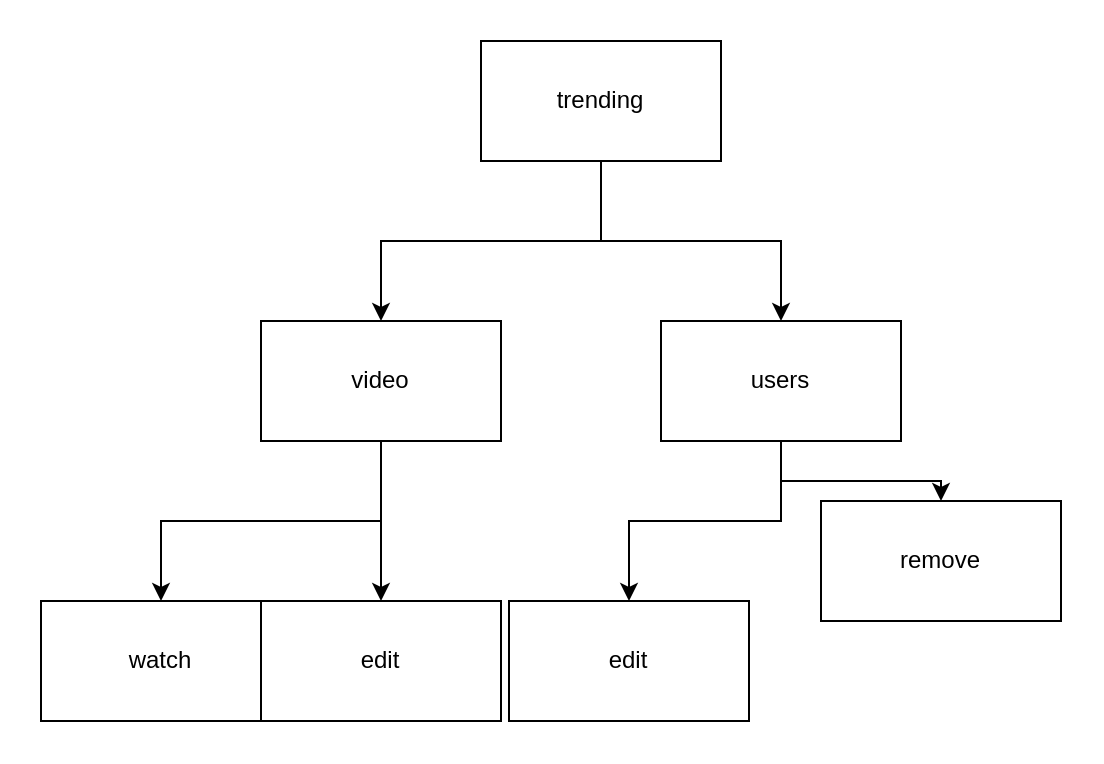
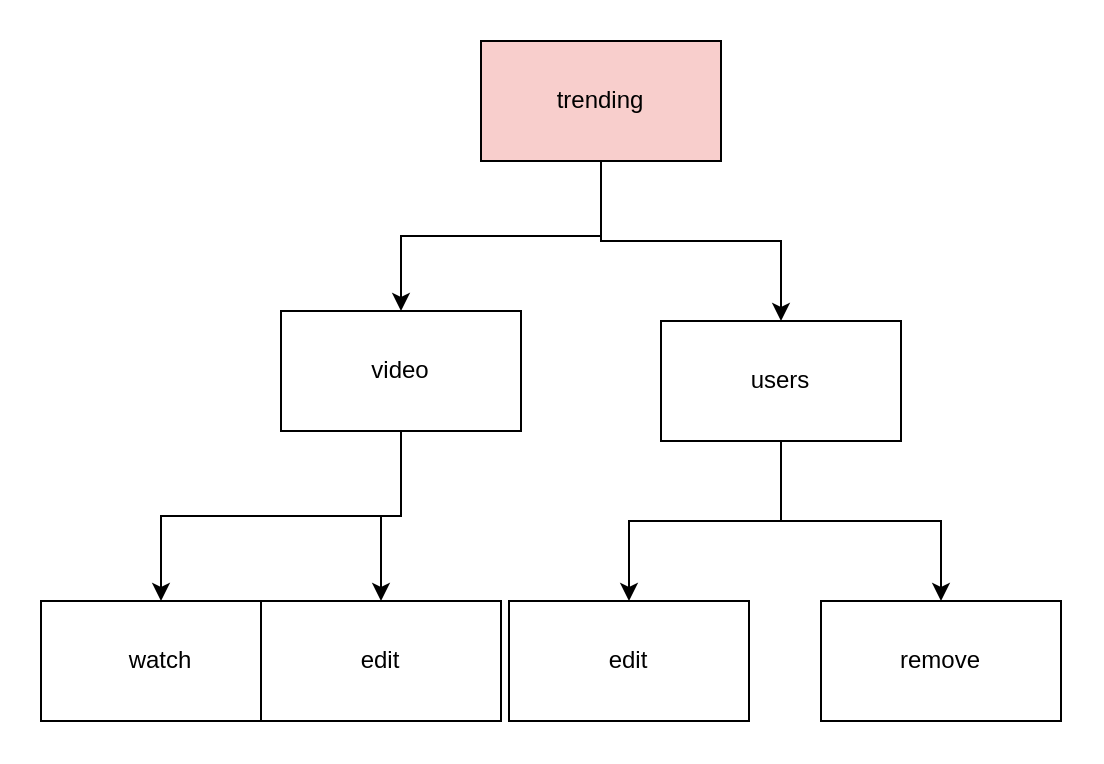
(601, 101) -> (601, 101)
(381, 381) -> (401, 371)
(941, 561) -> (941, 661)
